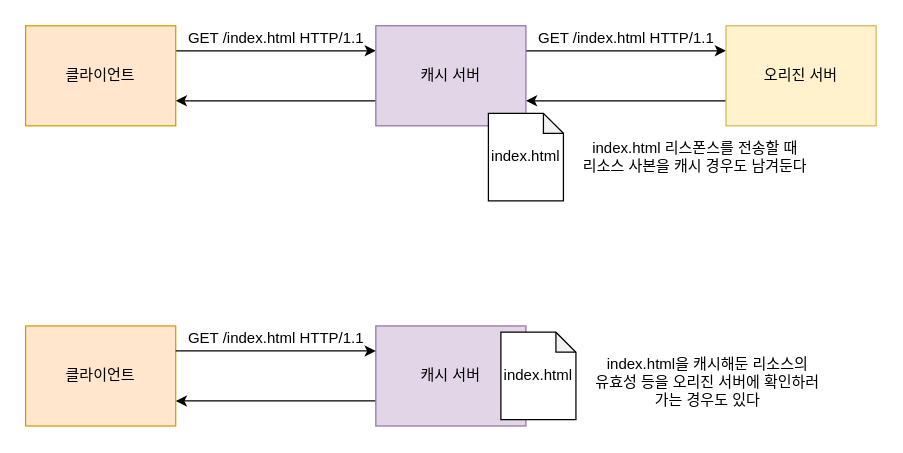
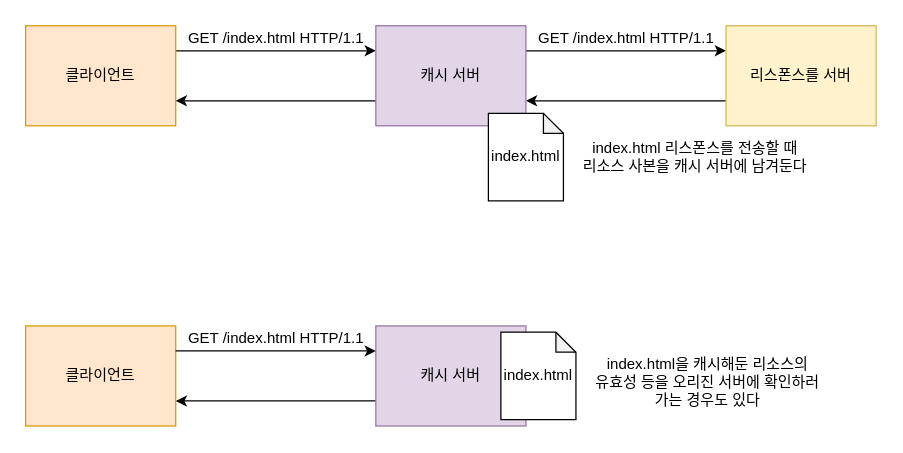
(801, 76) -> (801, 76)
(695, 157) -> (695, 157)
